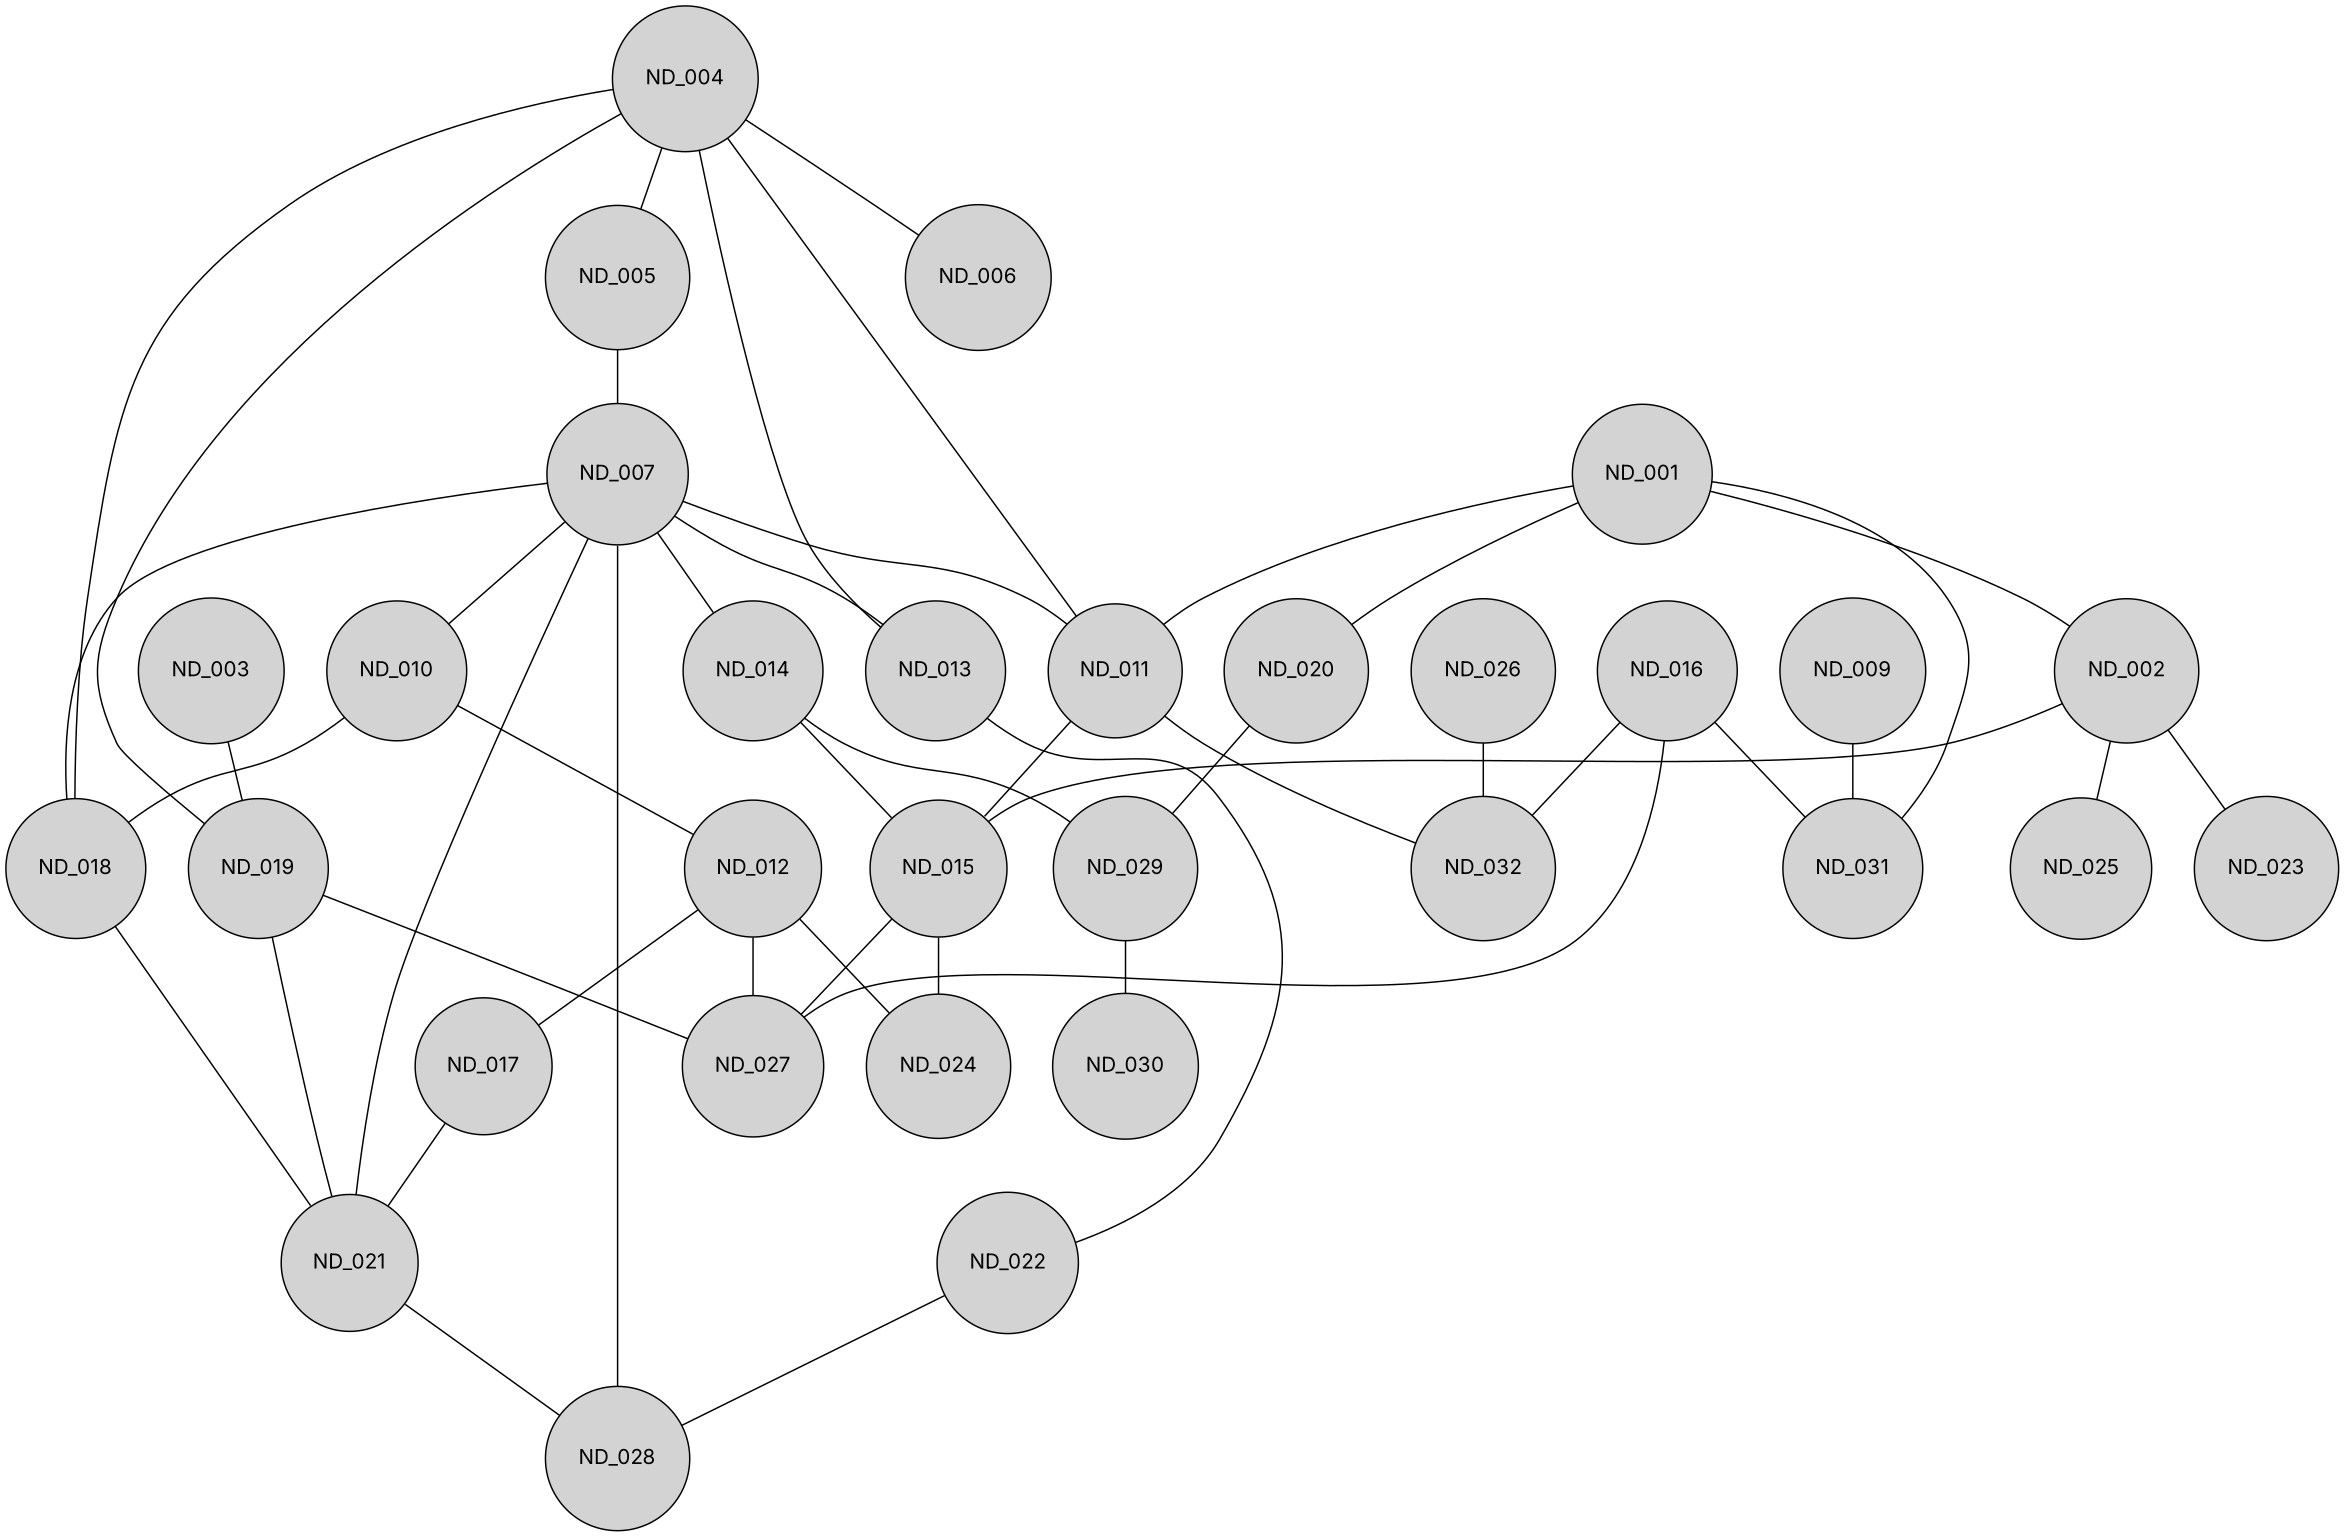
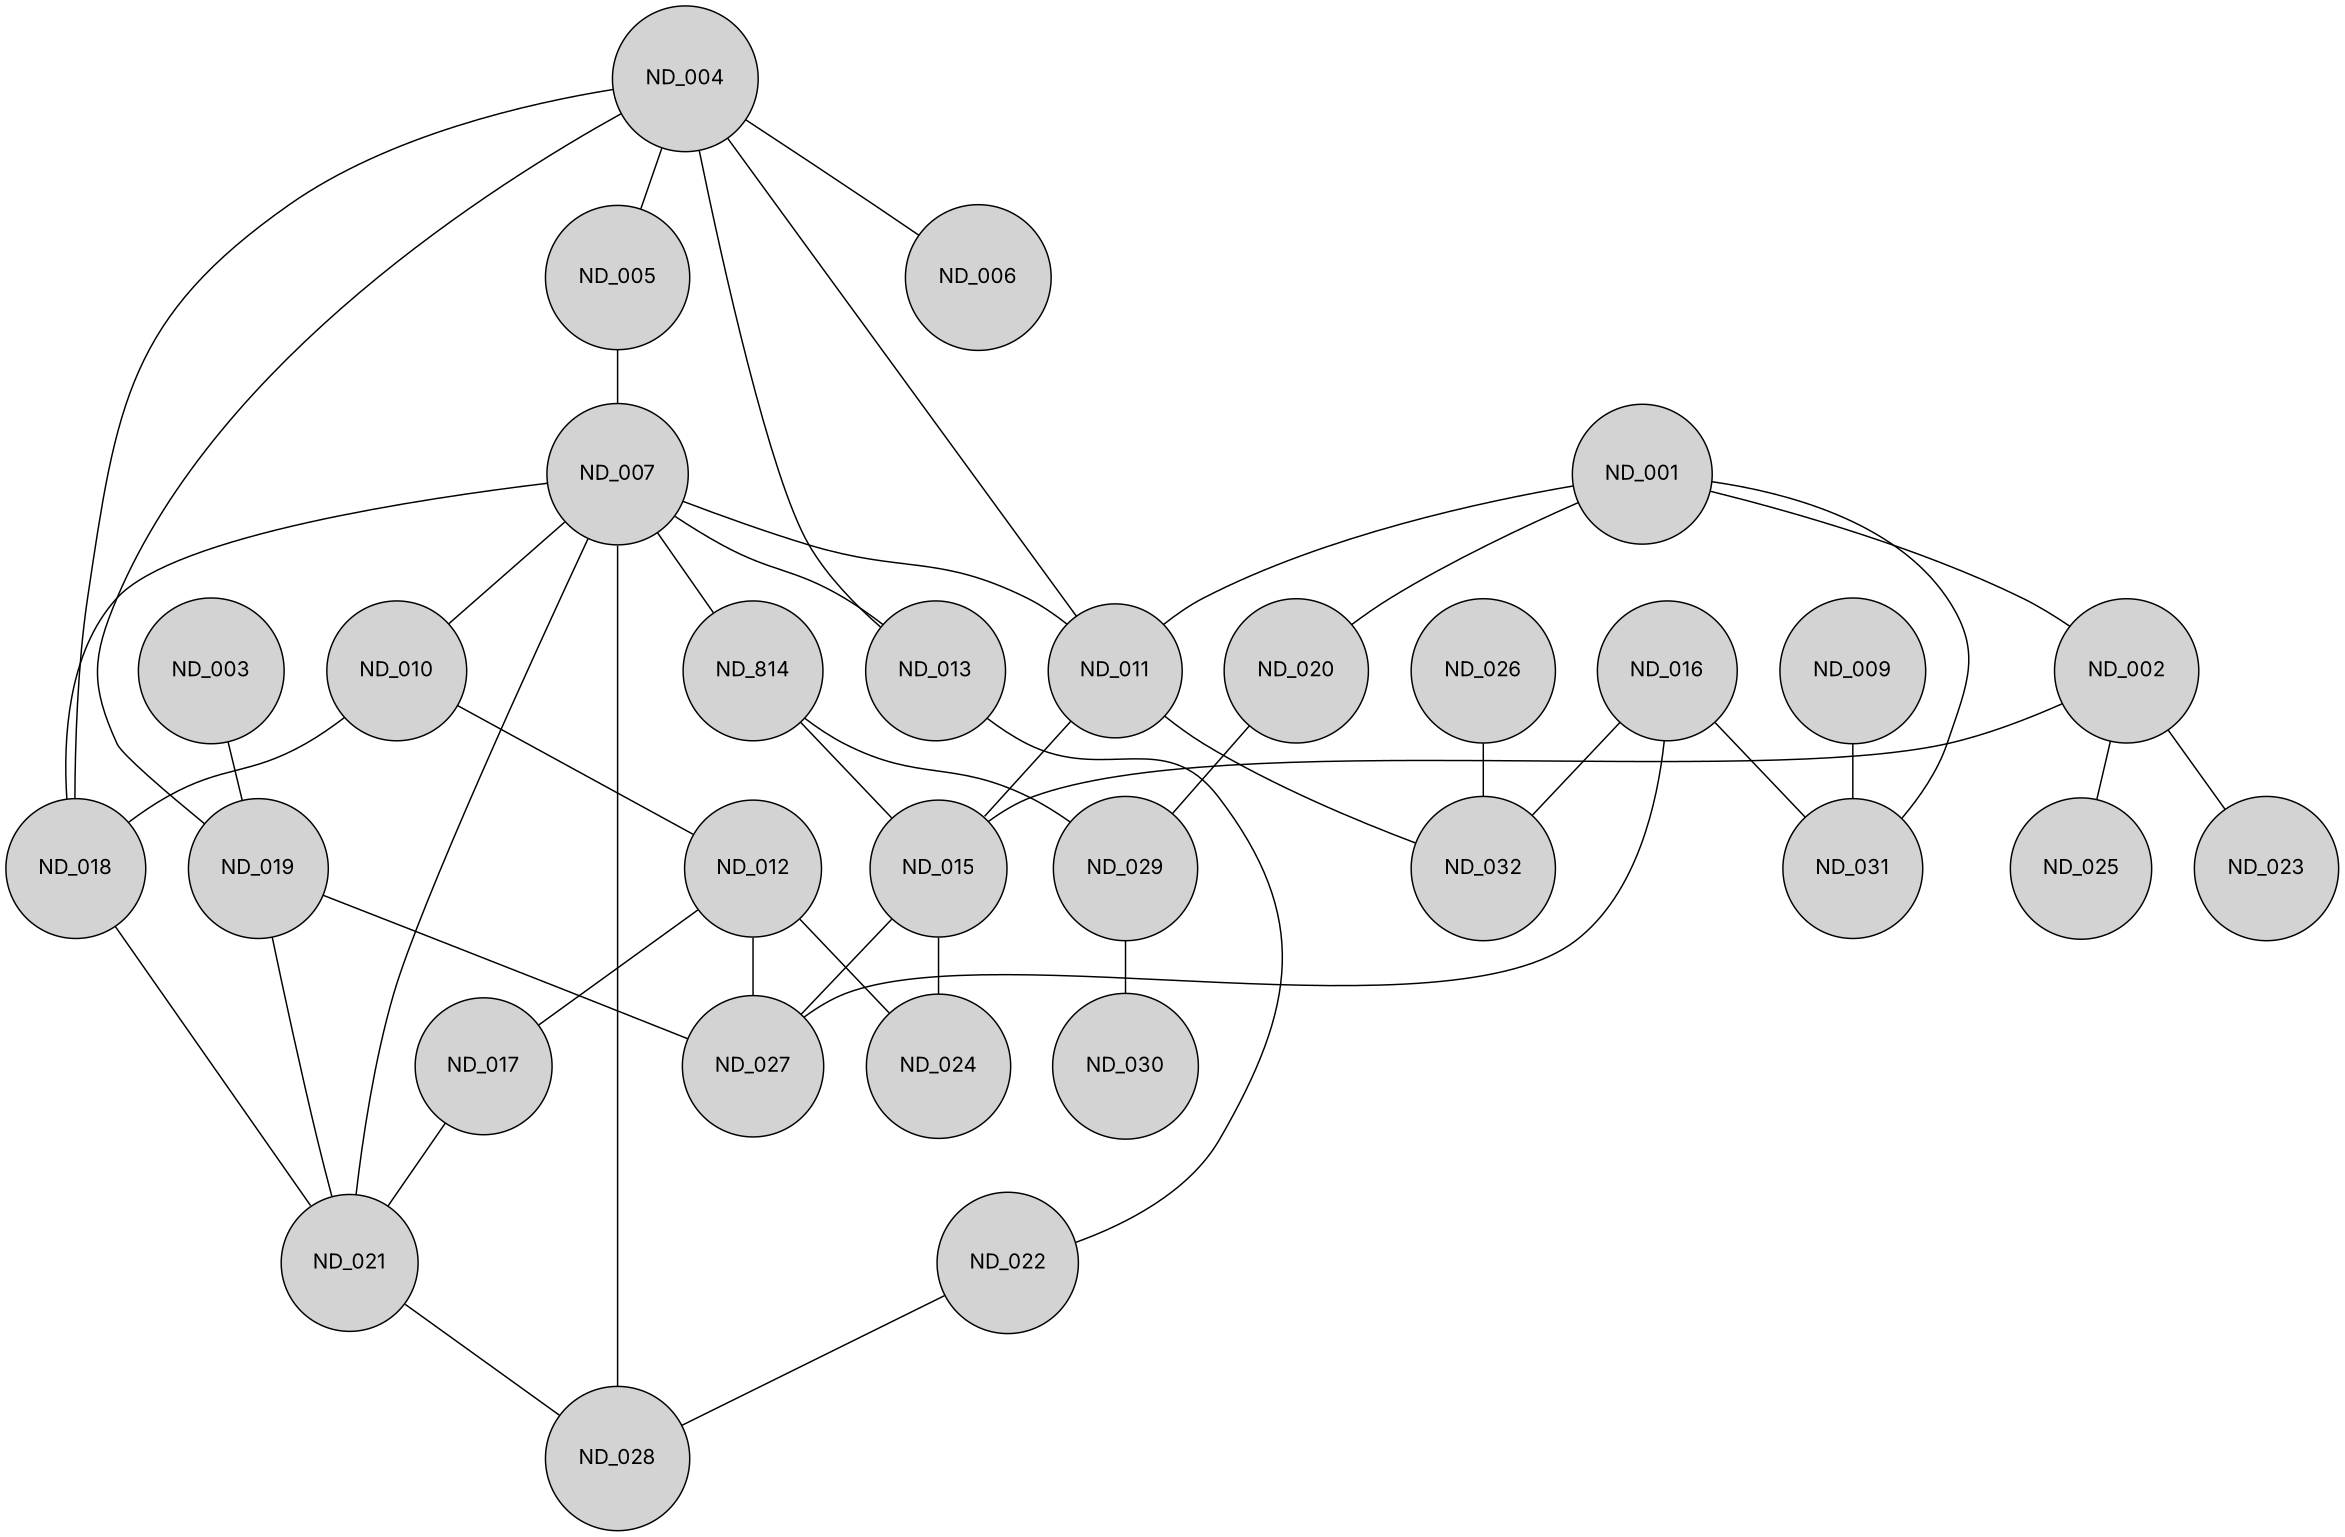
(753, 671) -> (753, 671)
